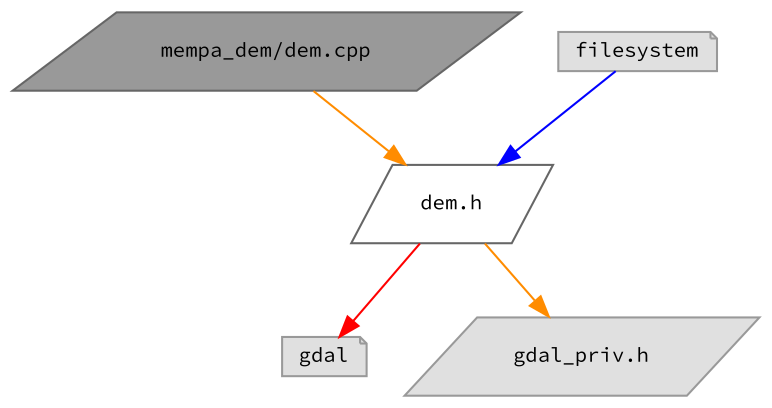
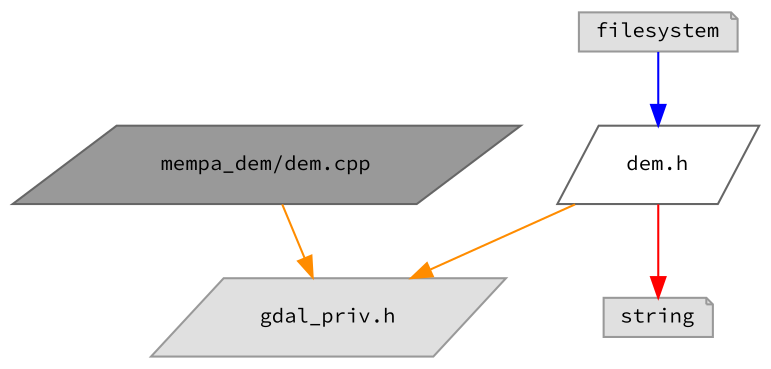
(351, 121) -> (293, 231)
(324, 357) -> (658, 317)
